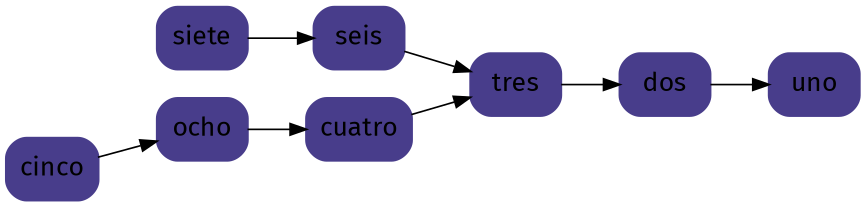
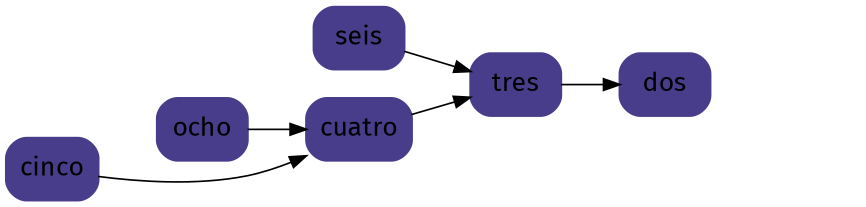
(202, 38) -> none
(814, 85) -> none
(119, 151) -> (196, 181)
